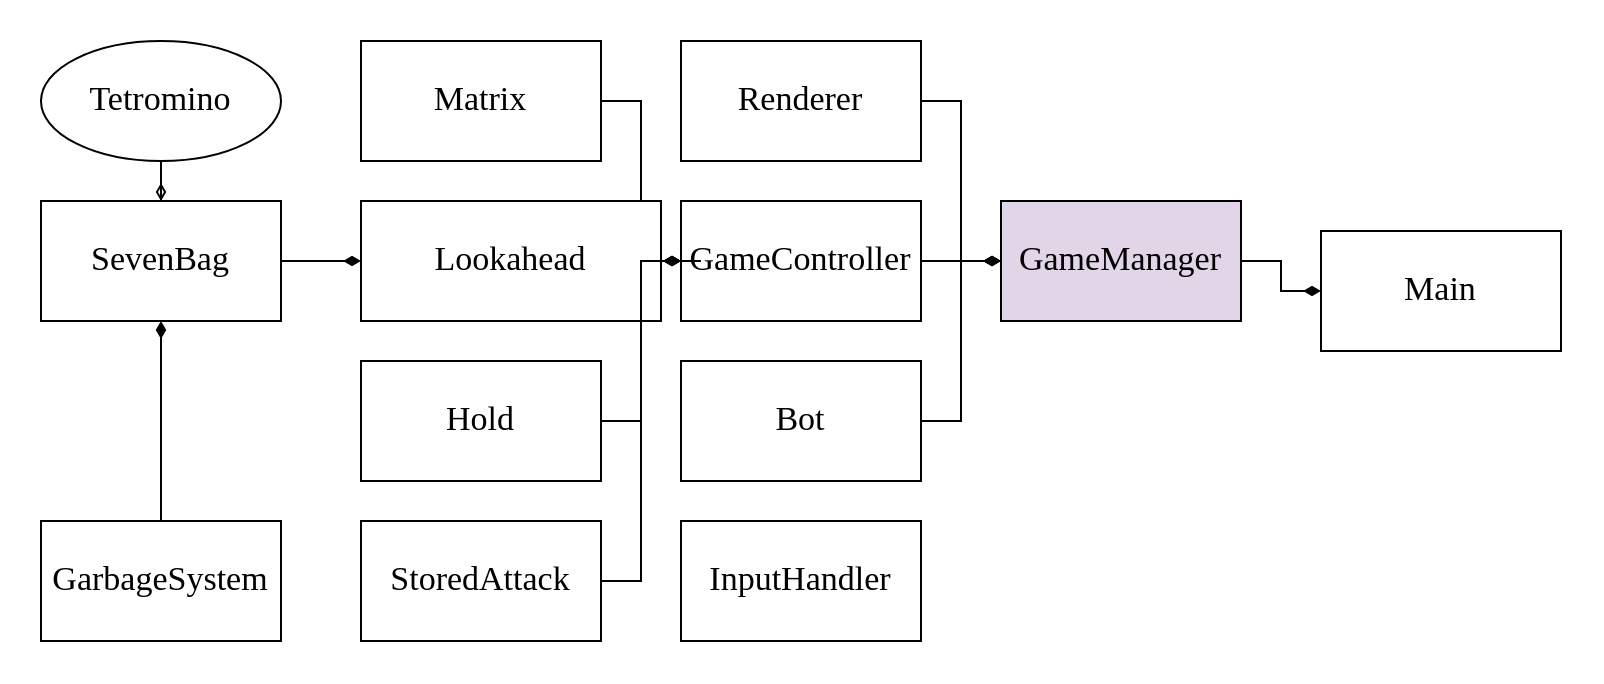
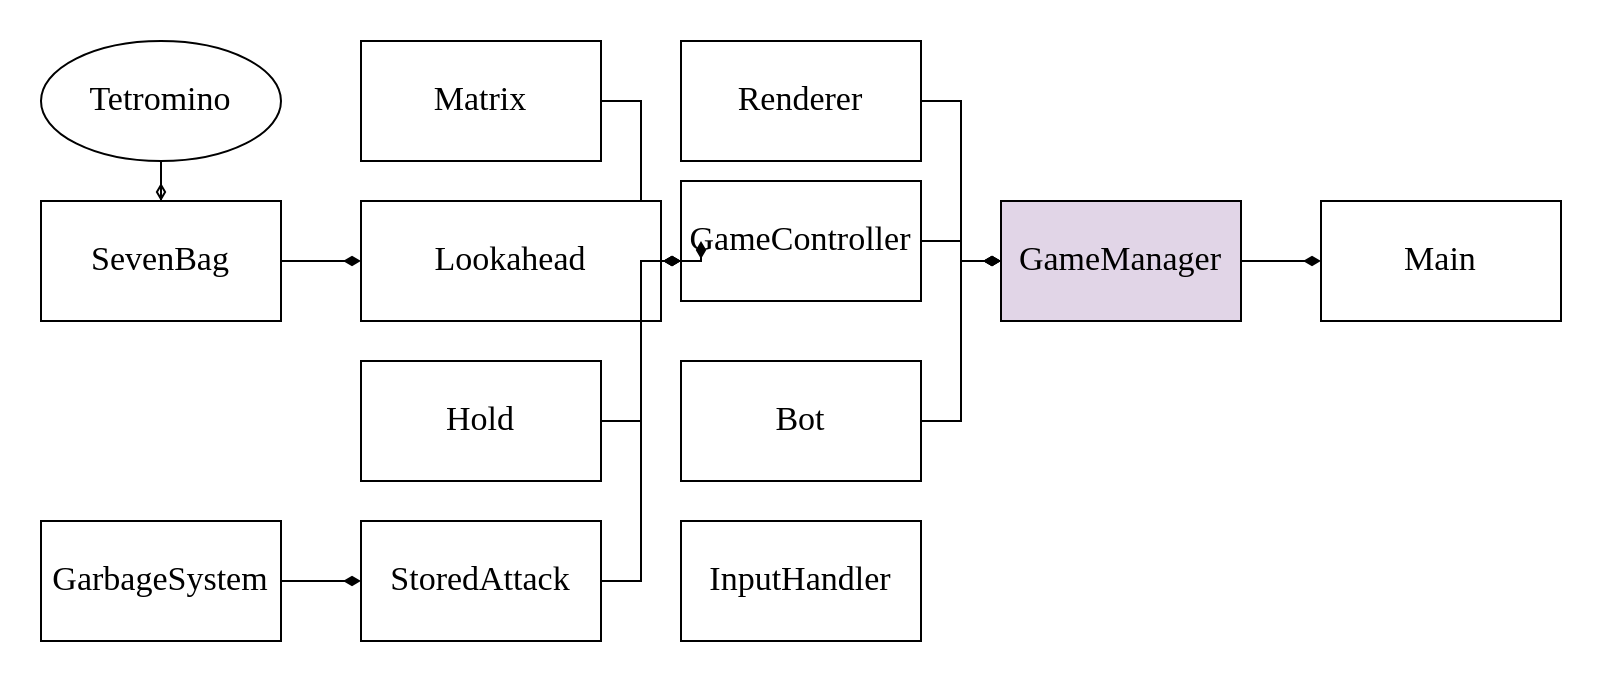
(801, 261) -> (801, 241)
(1441, 291) -> (1441, 261)
(161, 429) -> (313, 581)
